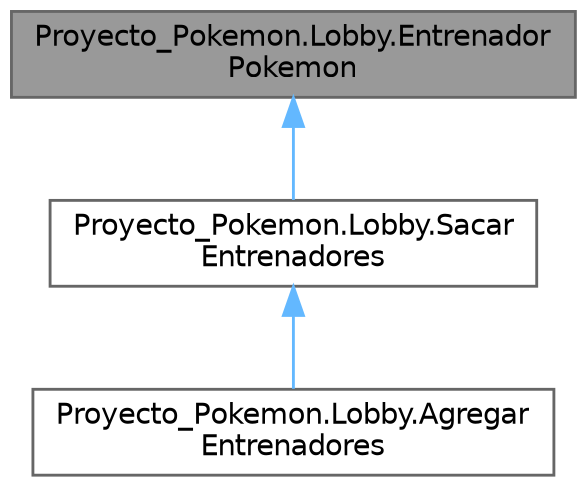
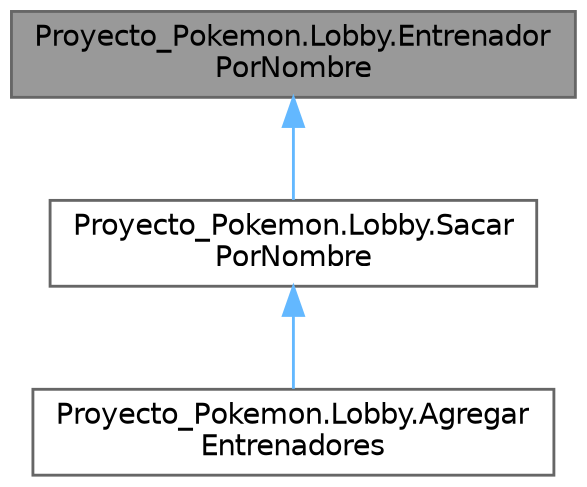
(293, 54) -> (293, 54)
(293, 243) -> (293, 243)
